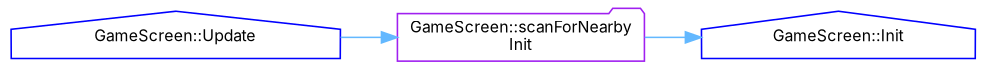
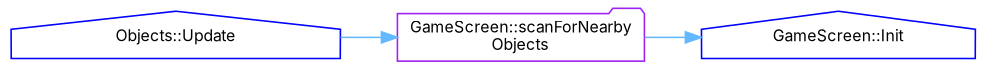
(176, 37) -> (176, 37)
(521, 37) -> (521, 37)
